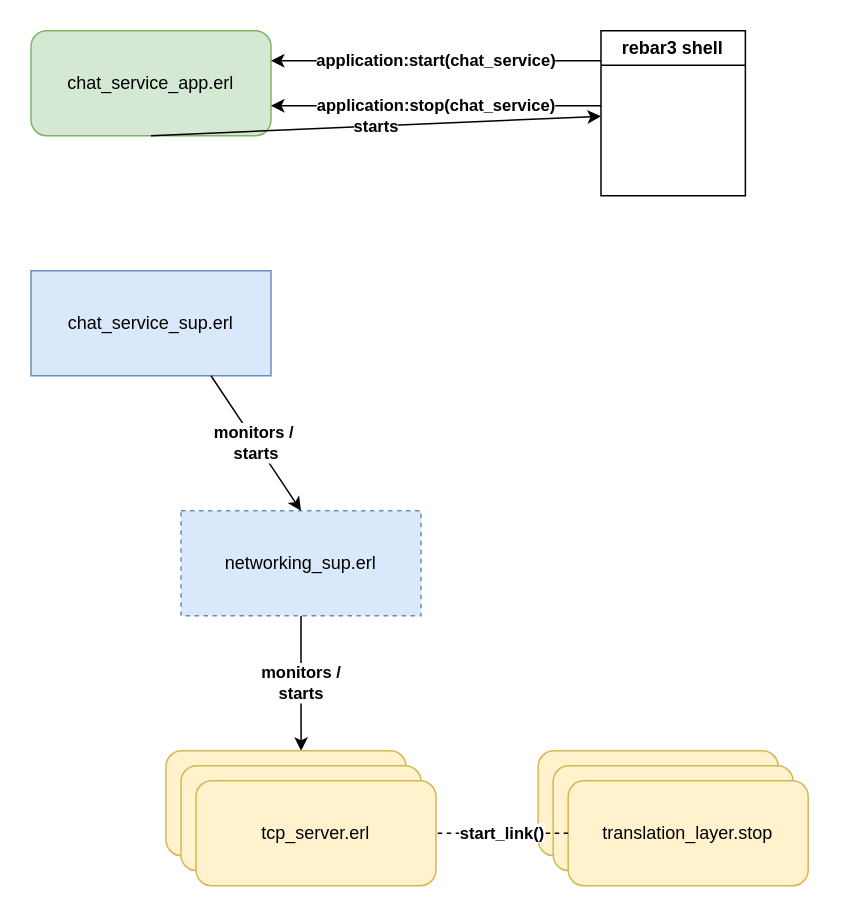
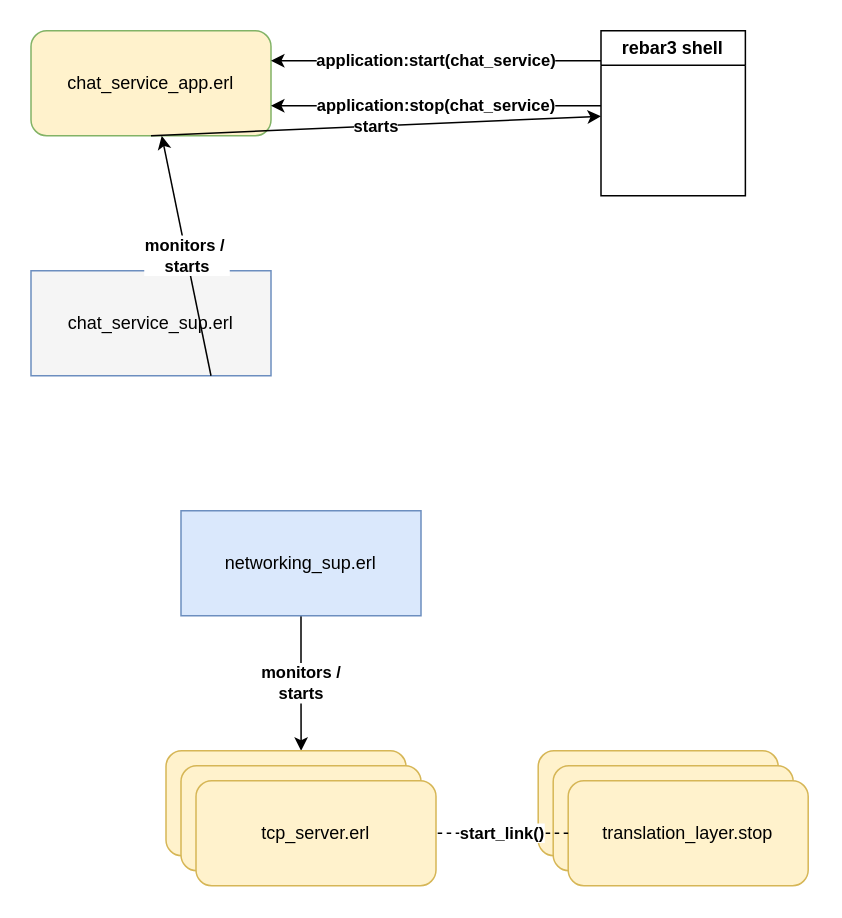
(151, 83) -> (151, 83)
(151, 323) -> (151, 323)
(232, 408) -> (199, 319)
(301, 563) -> (301, 563)
